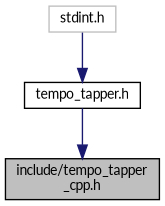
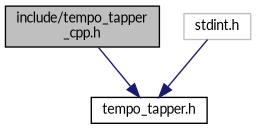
(82, 127) -> (114, 67)
